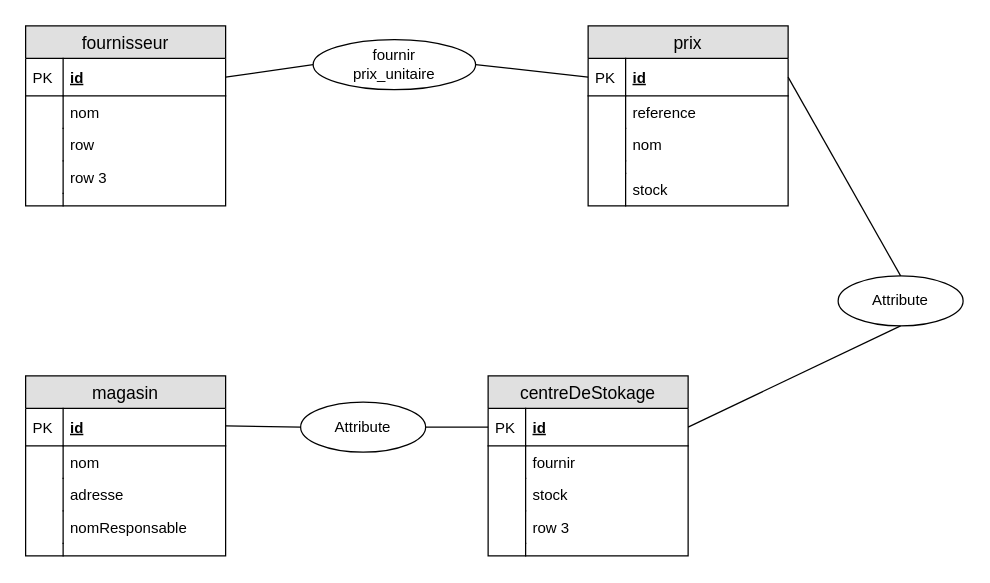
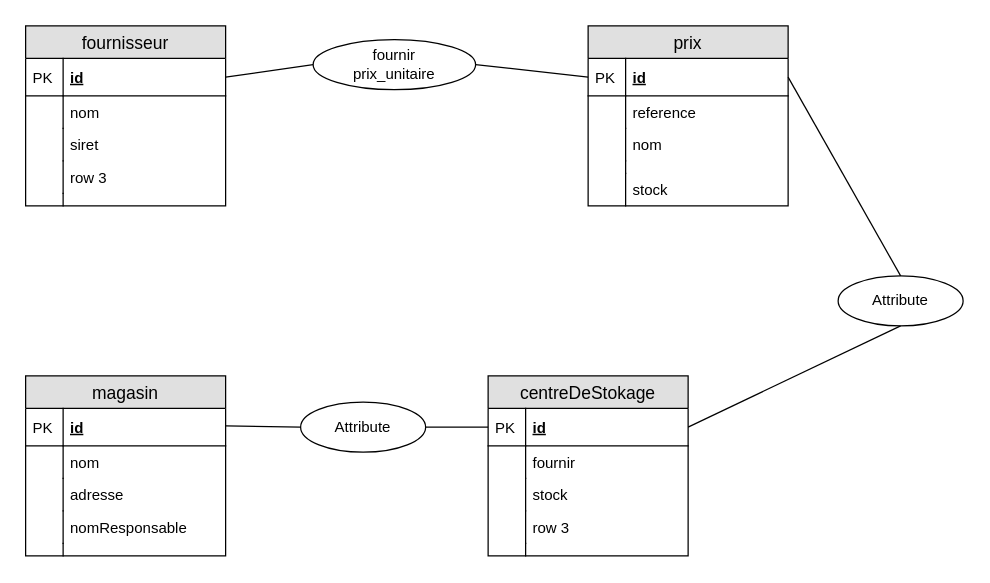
(83, 145) -> (89, 145)
